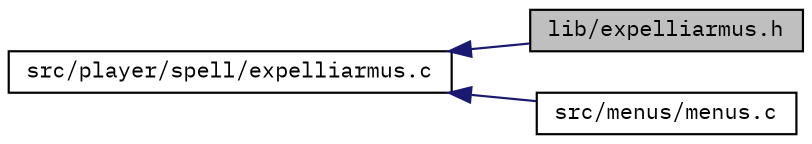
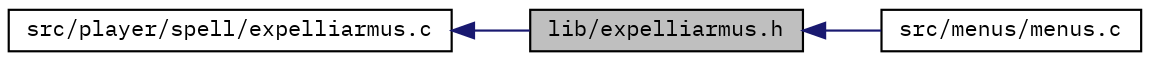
(504, 98) -> (853, 31)
